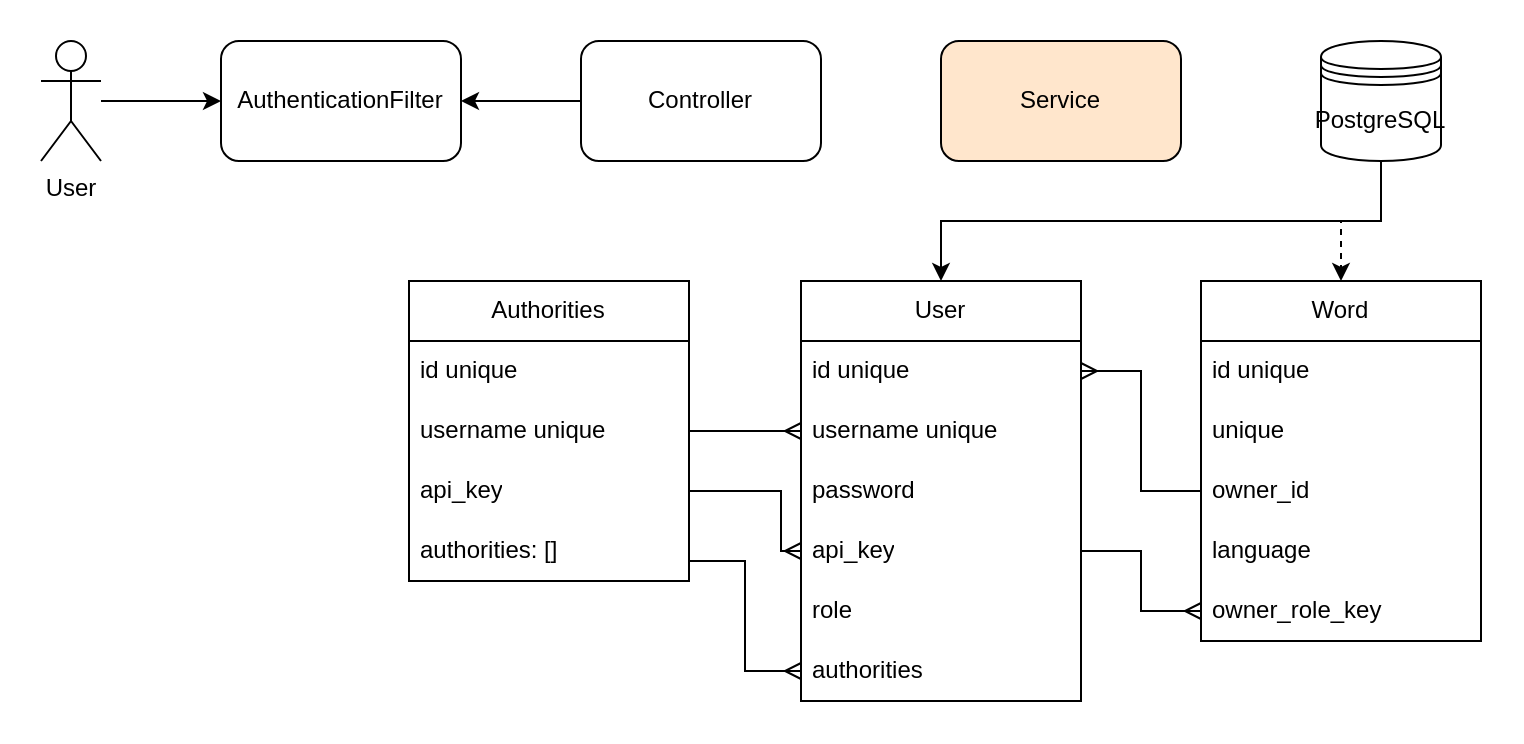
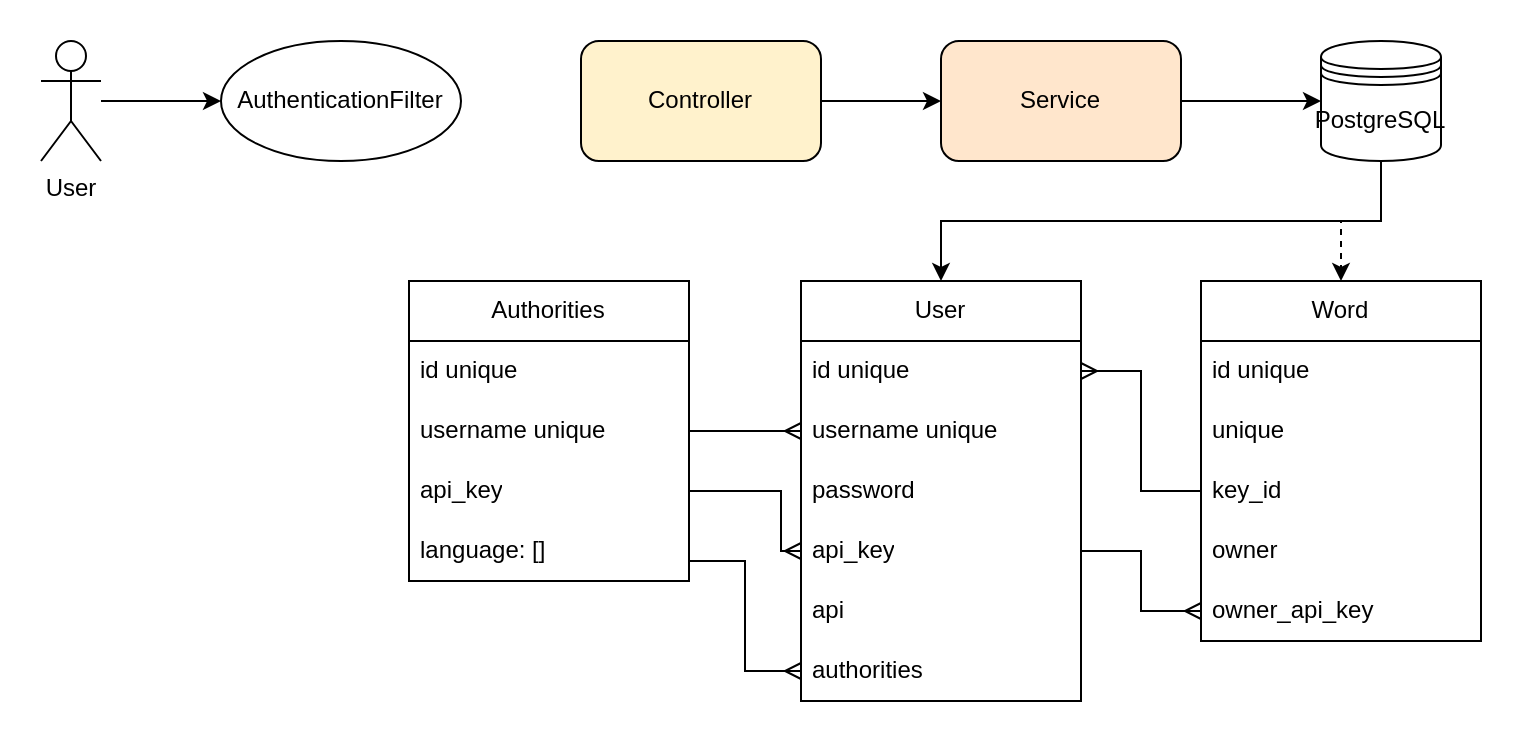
(341, 101) -> (341, 101)
(528, 101) -> (874, 101)
(701, 101) -> (701, 101)
none -> (1244, 101)
(1264, 491) -> (1250, 491)
(509, 551) -> (492, 551)
(1264, 551) -> (1247, 551)
(837, 611) -> (830, 611)
(1304, 611) -> (1297, 611)
